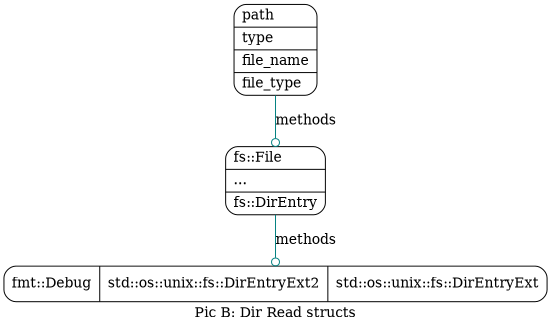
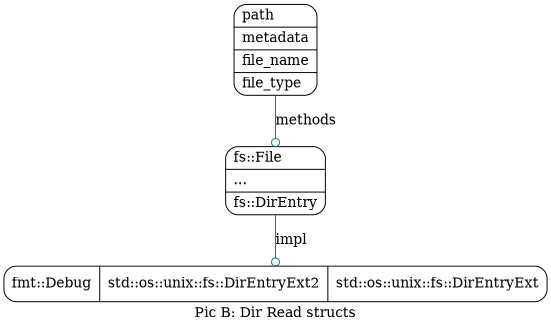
(258, 38) -> (276, 38)
(306, 240) -> (291, 240)
